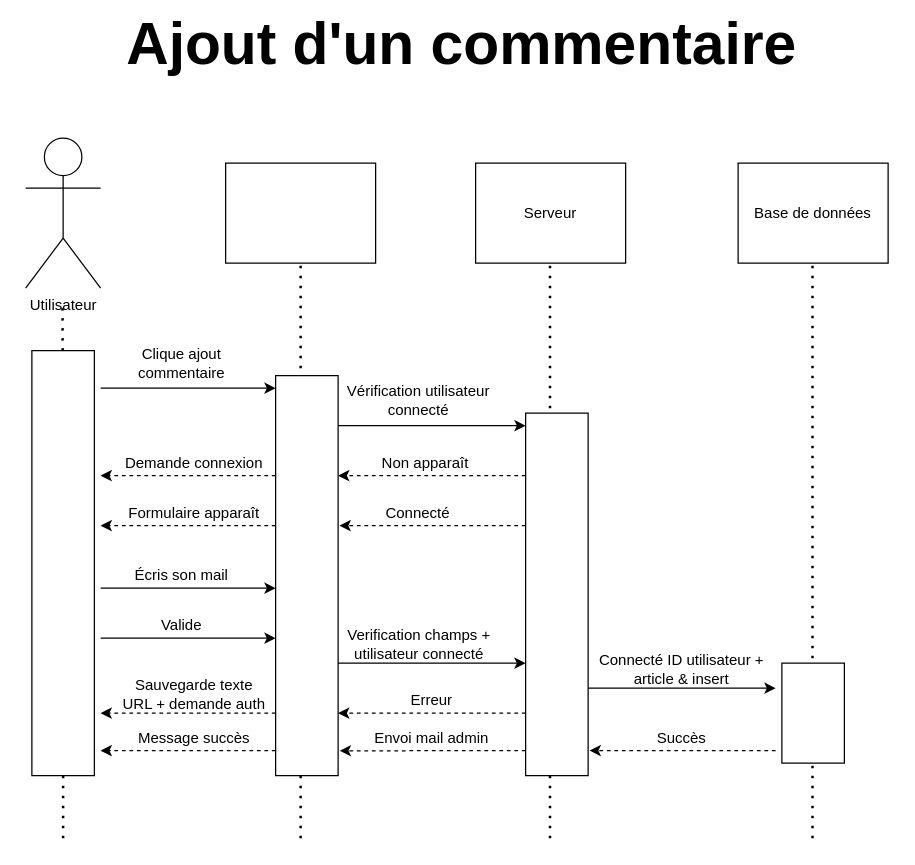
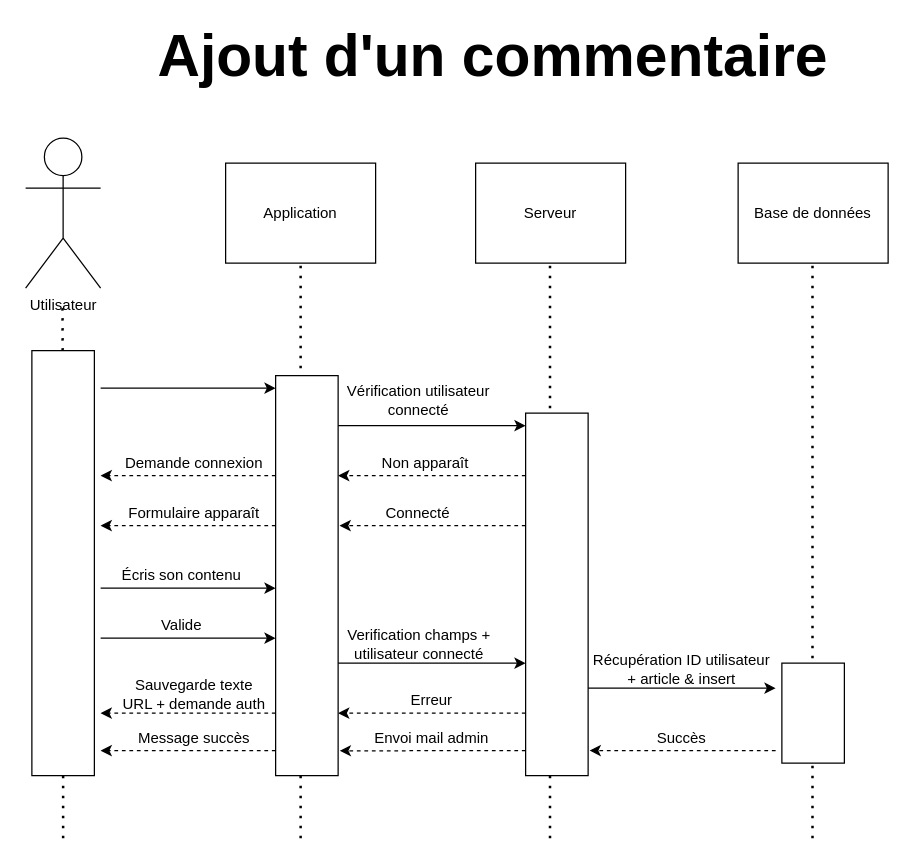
(462, 44) -> (493, 57)
none -> (301, 213)
(182, 363) -> none
(182, 576) -> (182, 576)
(682, 669) -> (682, 669)
